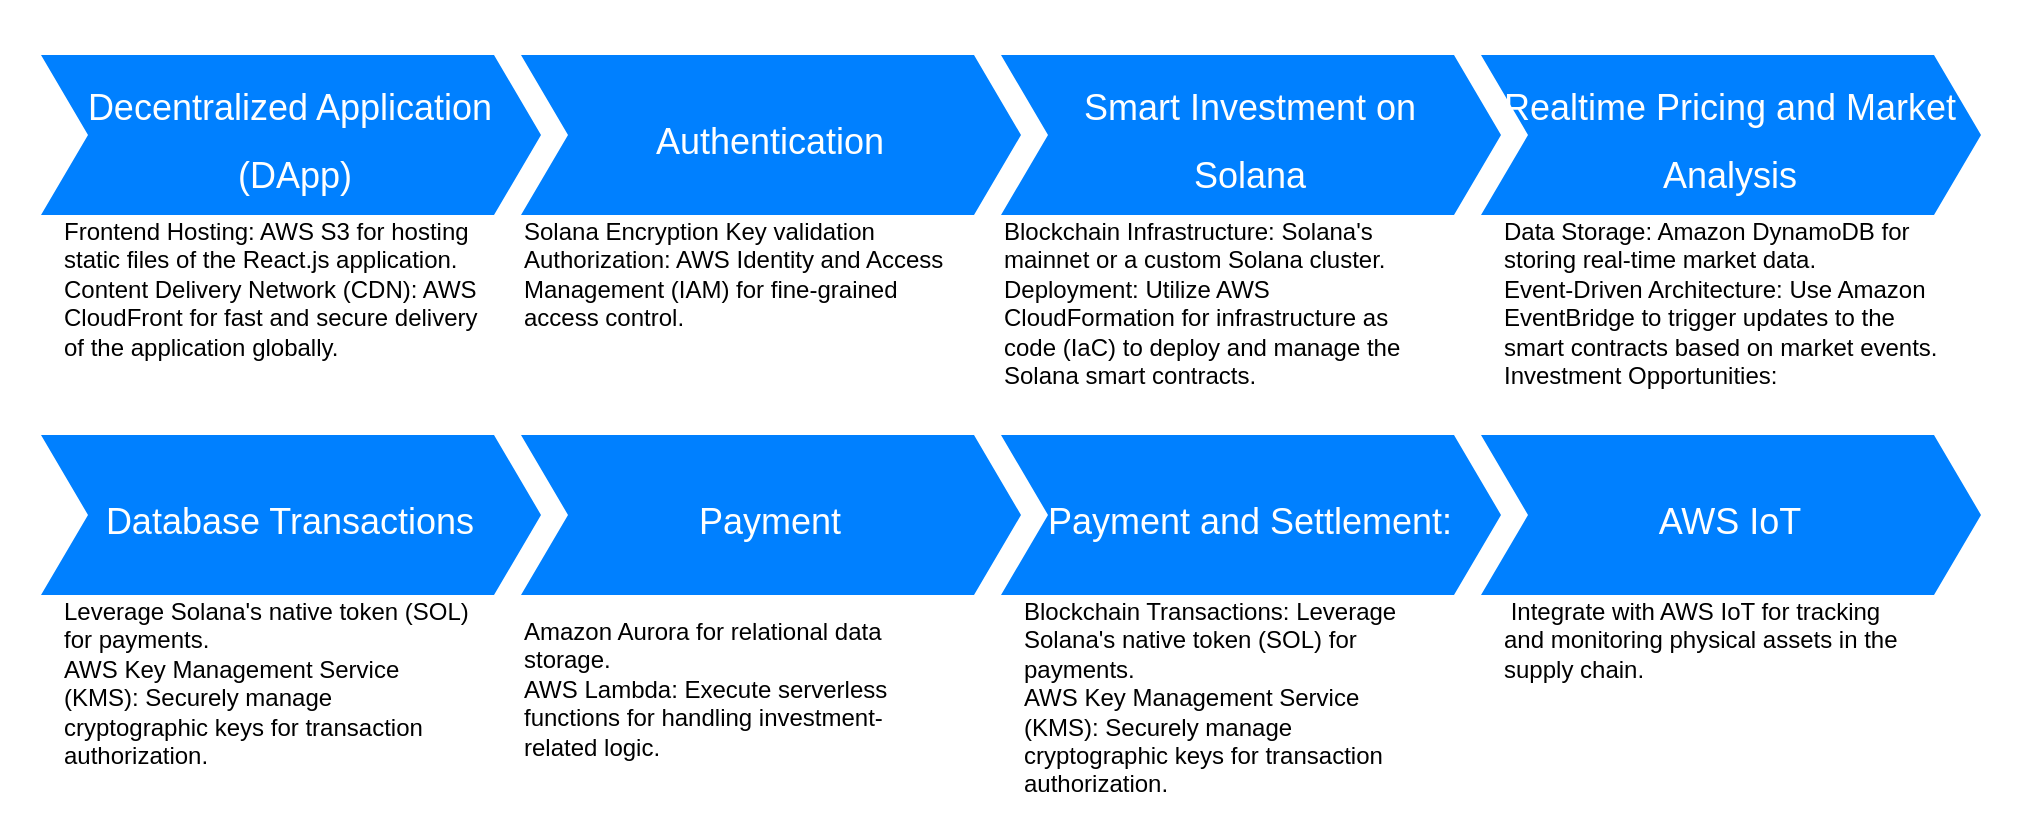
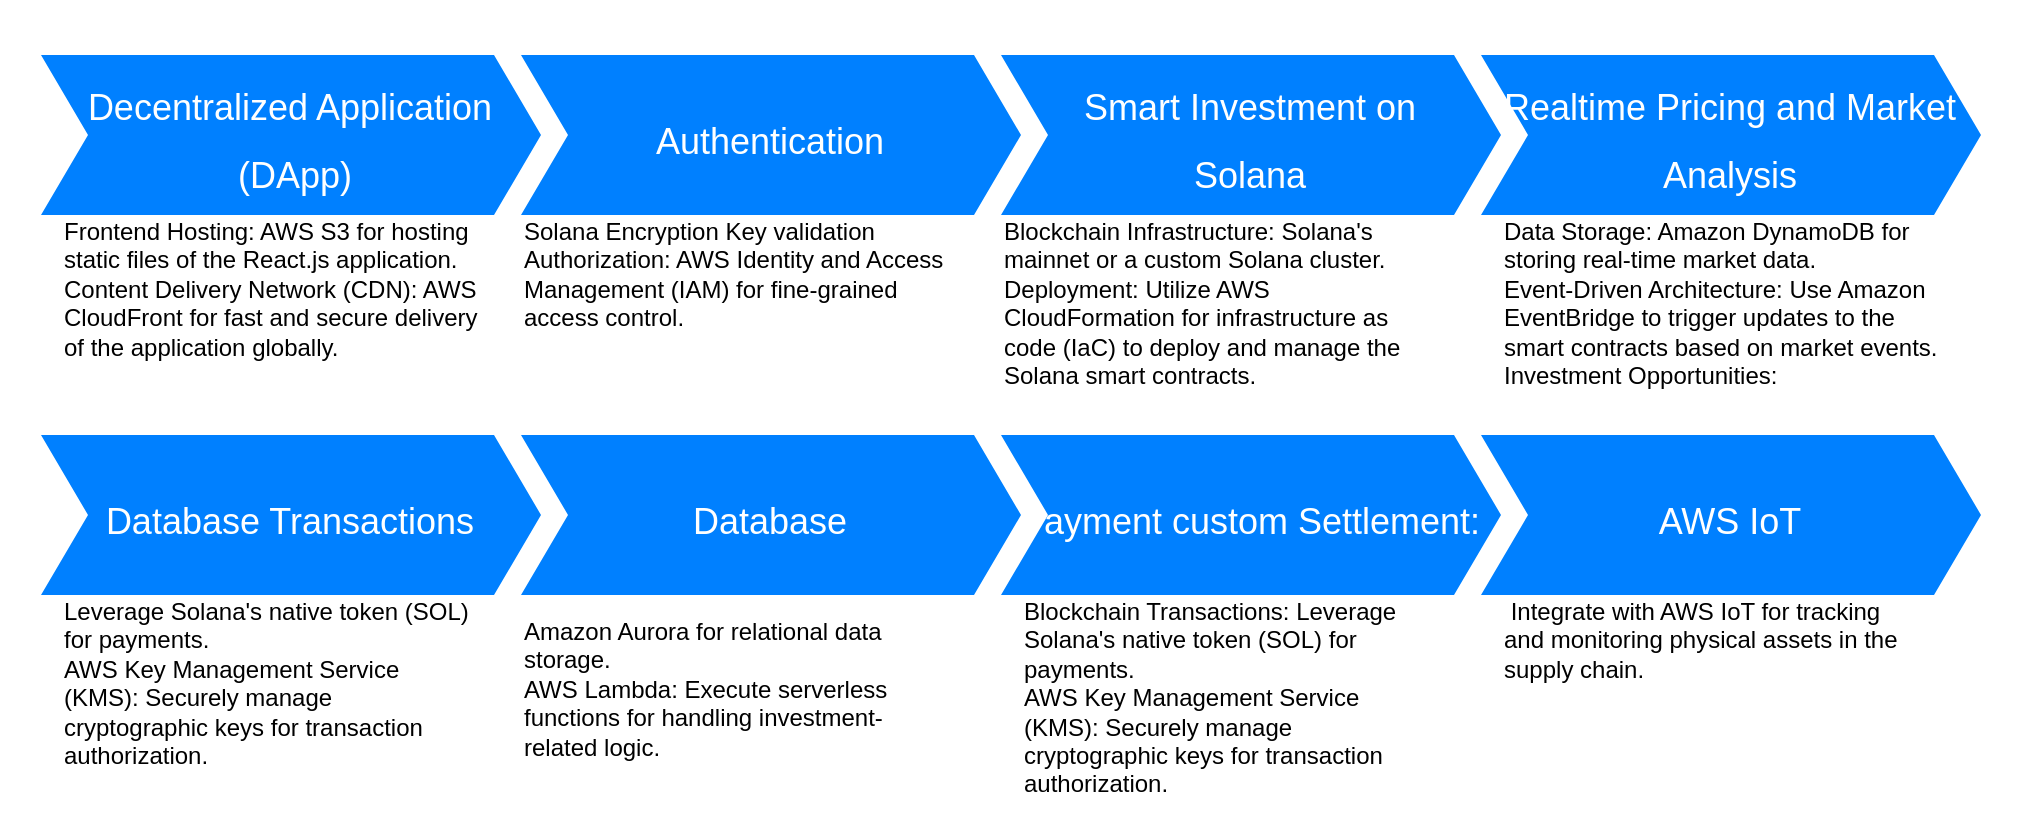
(771, 515) -> (771, 515)
(1251, 515) -> (1251, 515)
